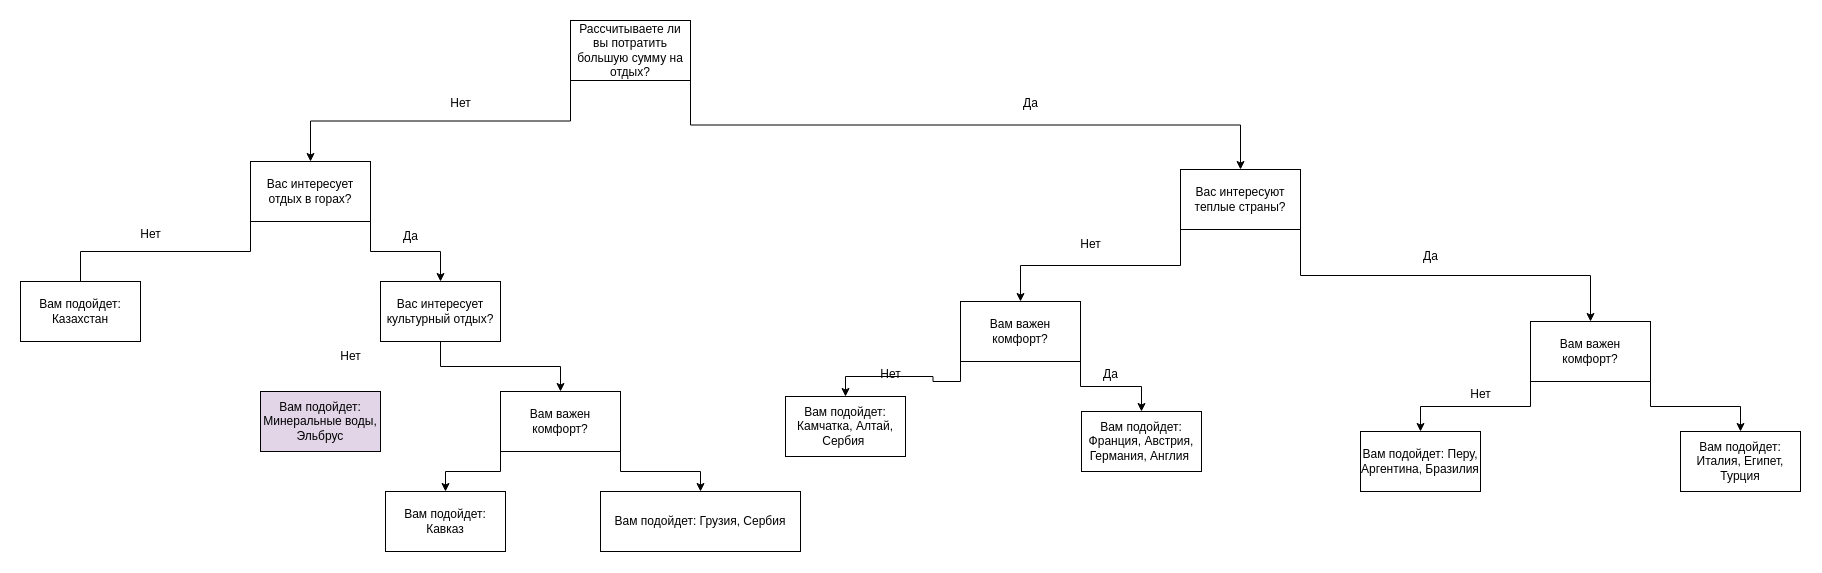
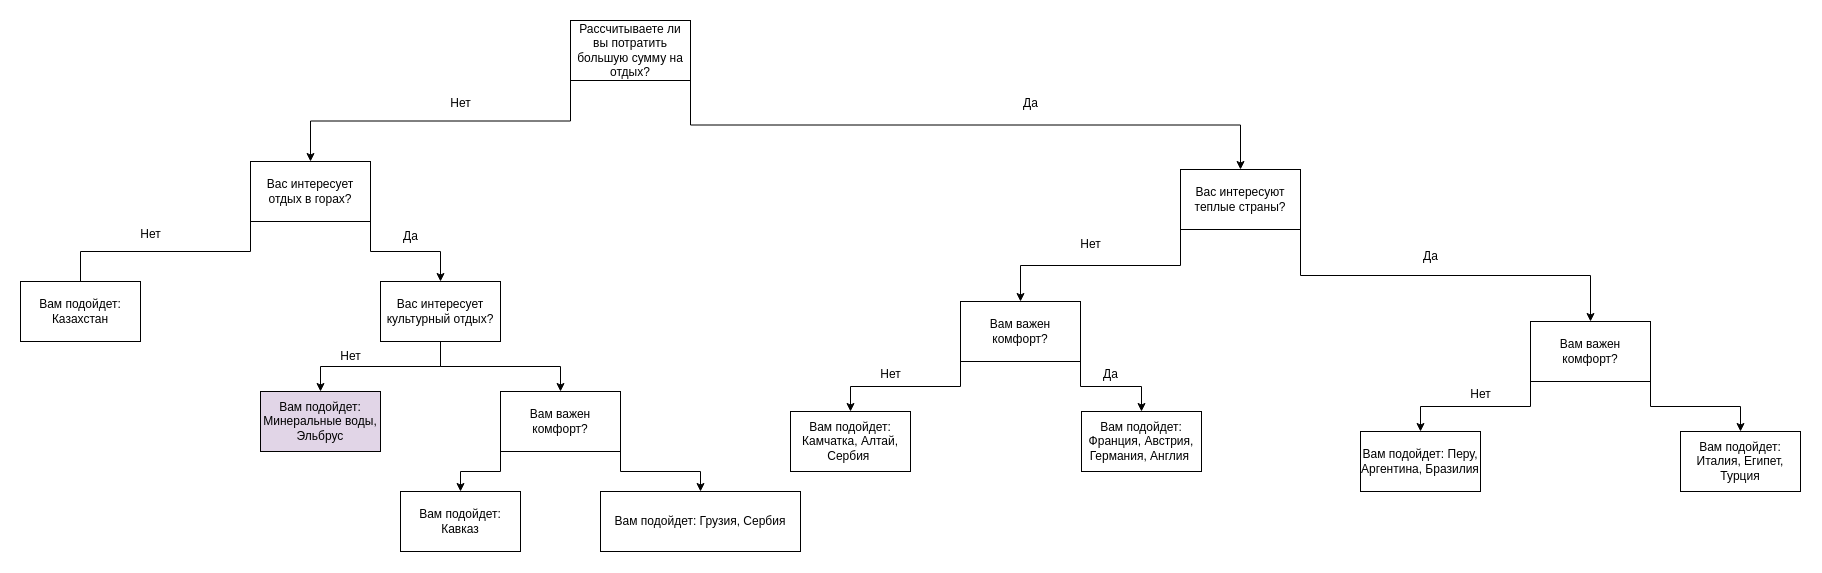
none -> (371, 367)
(846, 427) -> (851, 442)
(446, 522) -> (461, 522)
